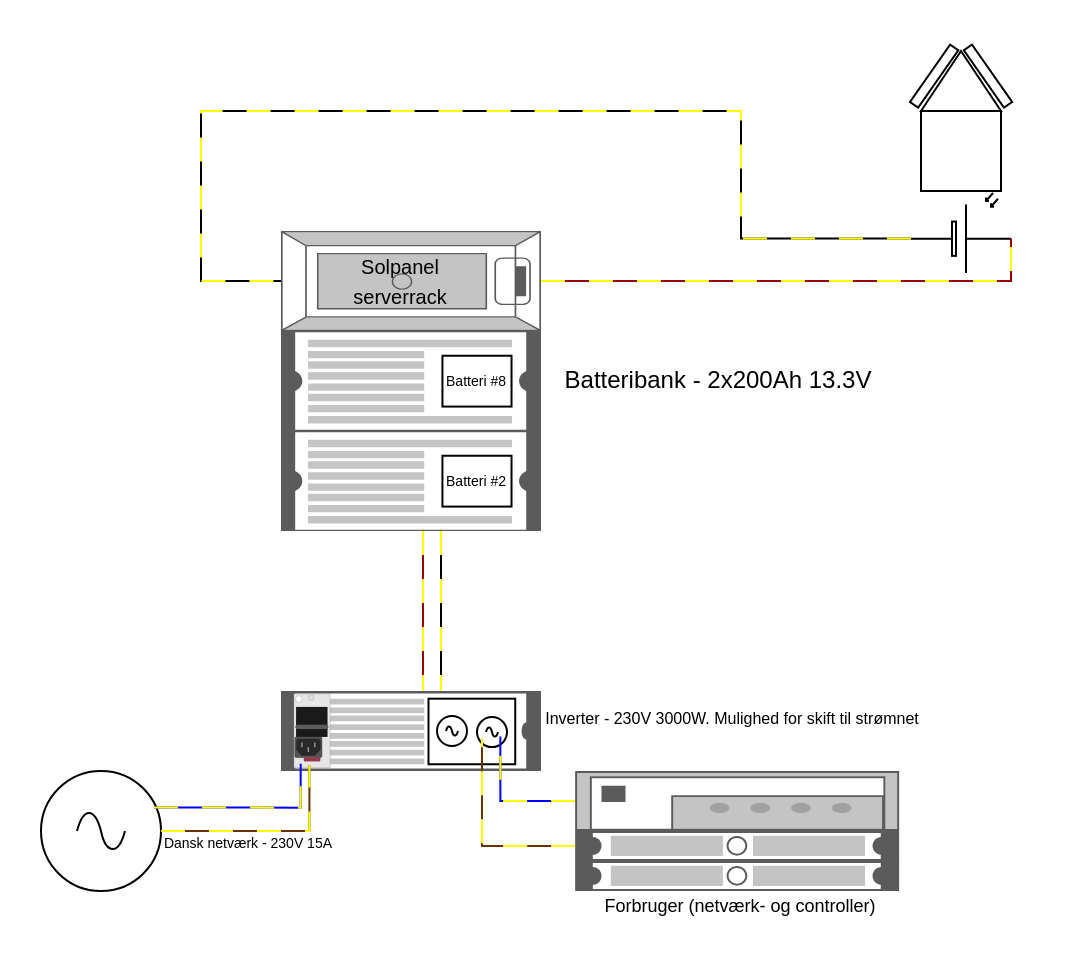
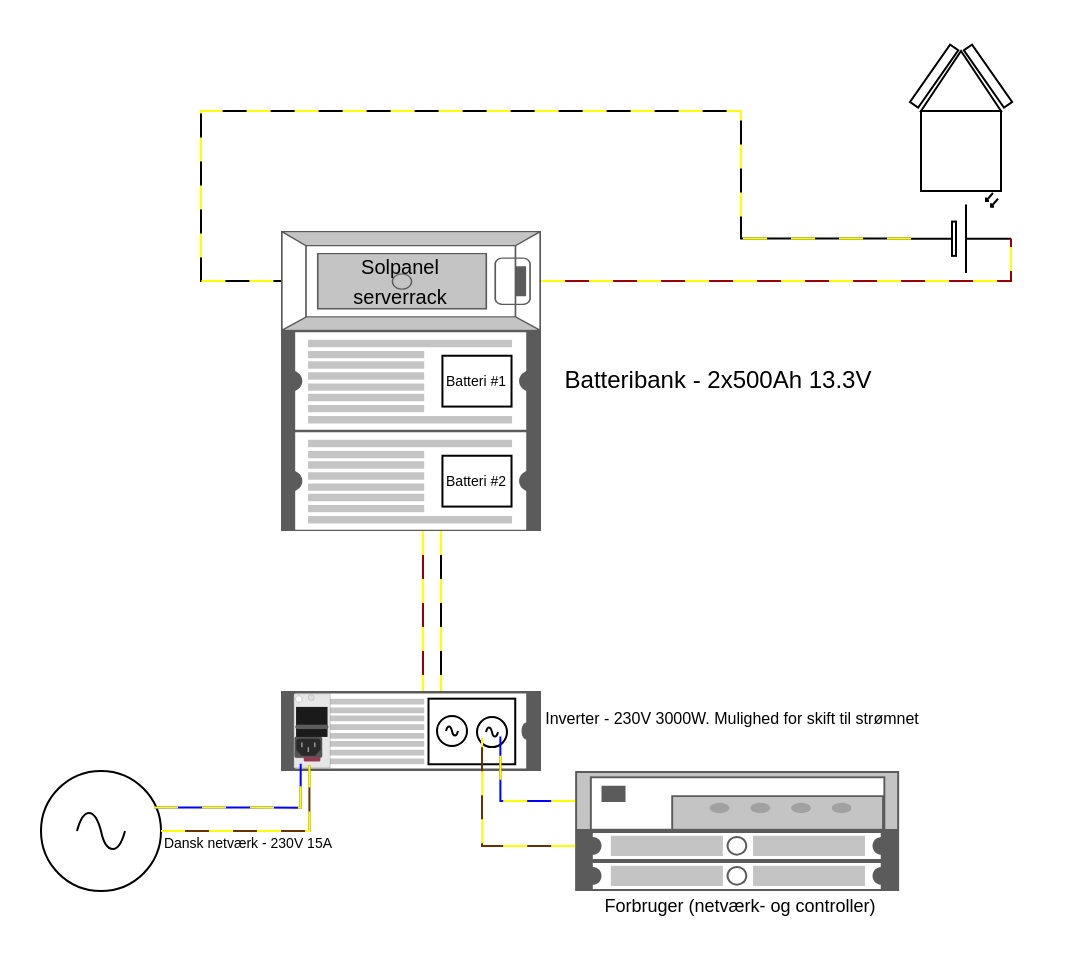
(477, 379) -> (477, 379)
(719, 381) -> (719, 381)
